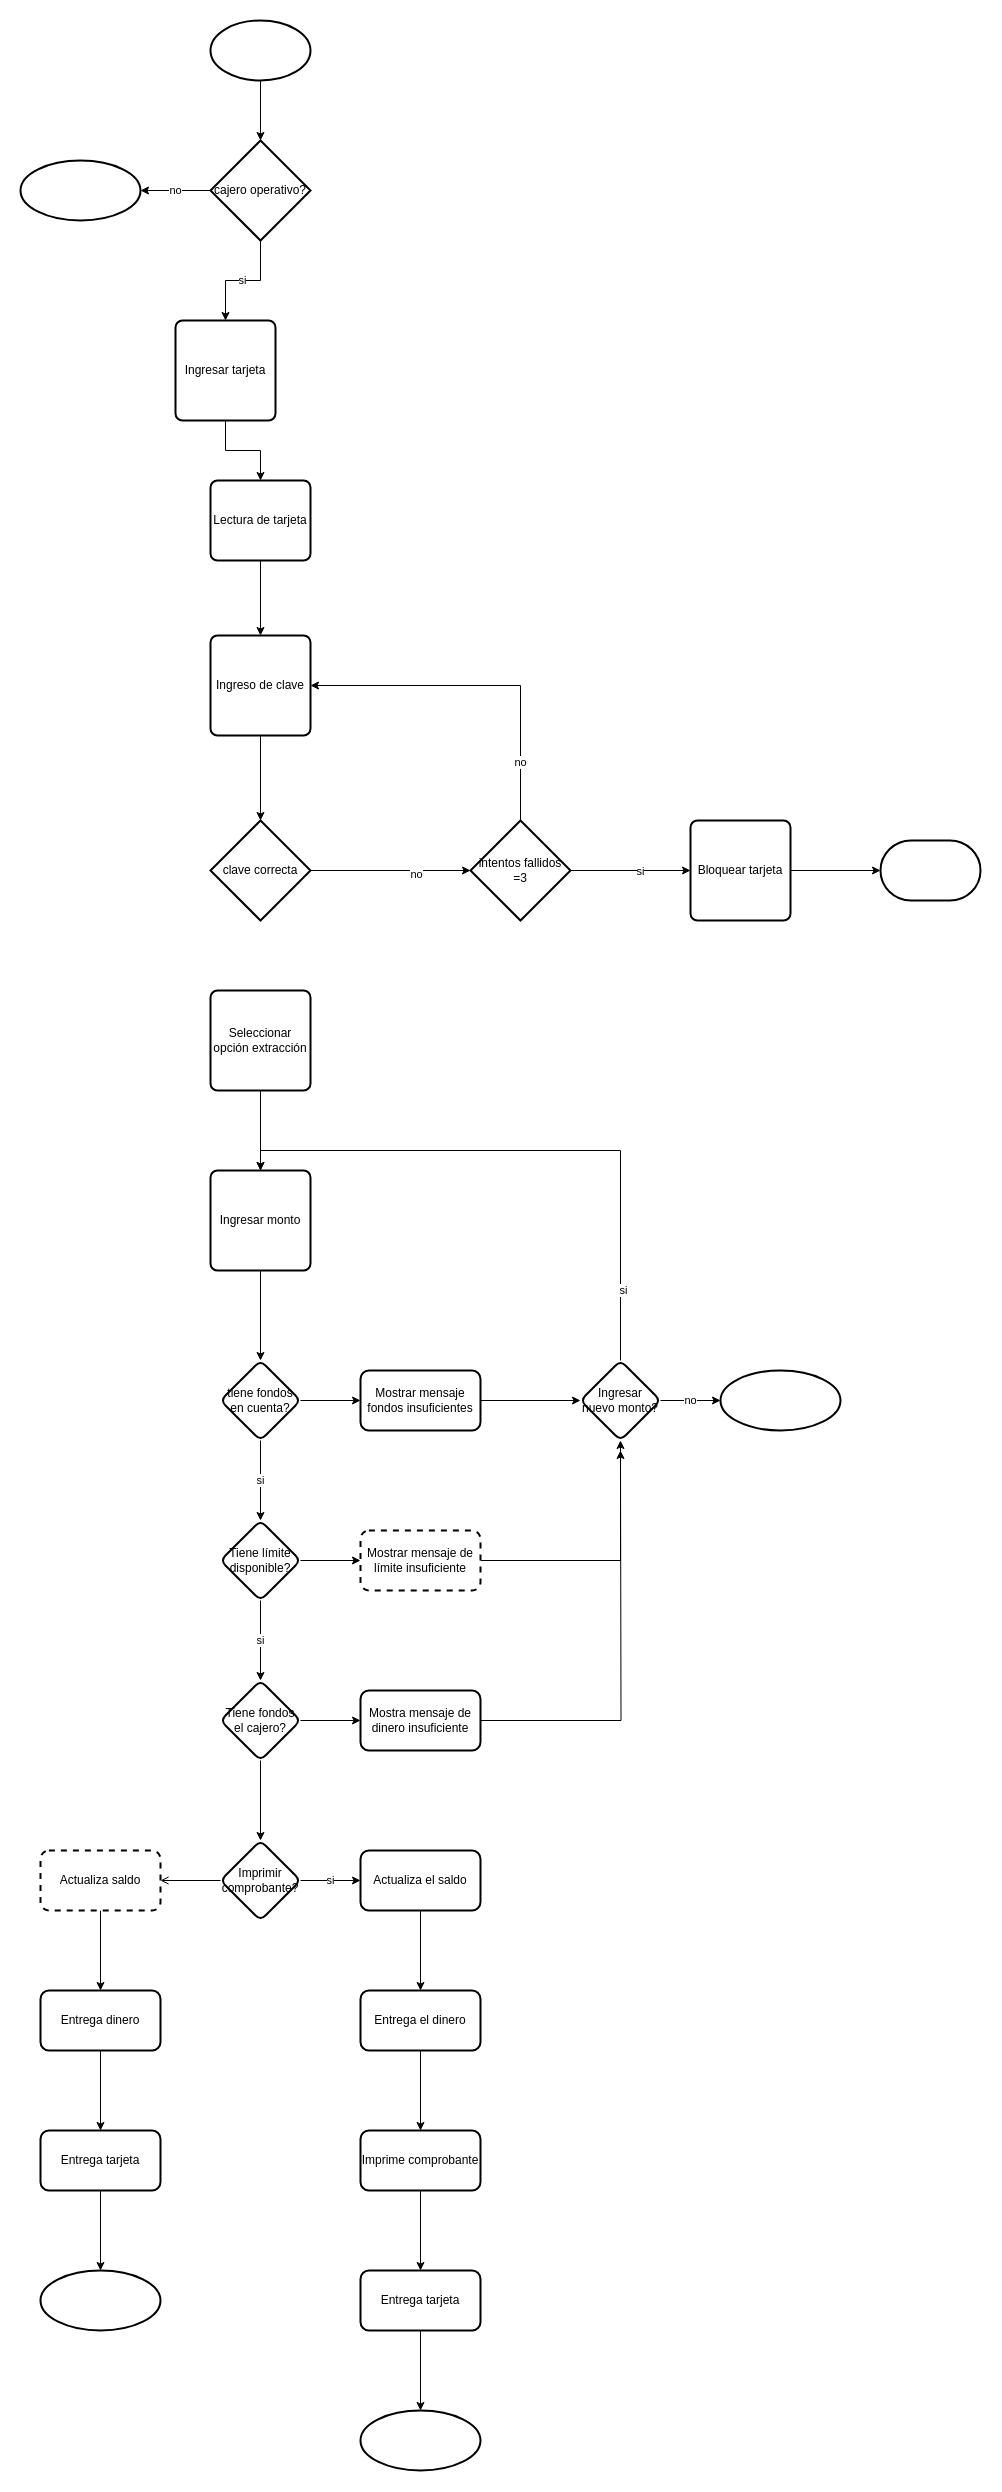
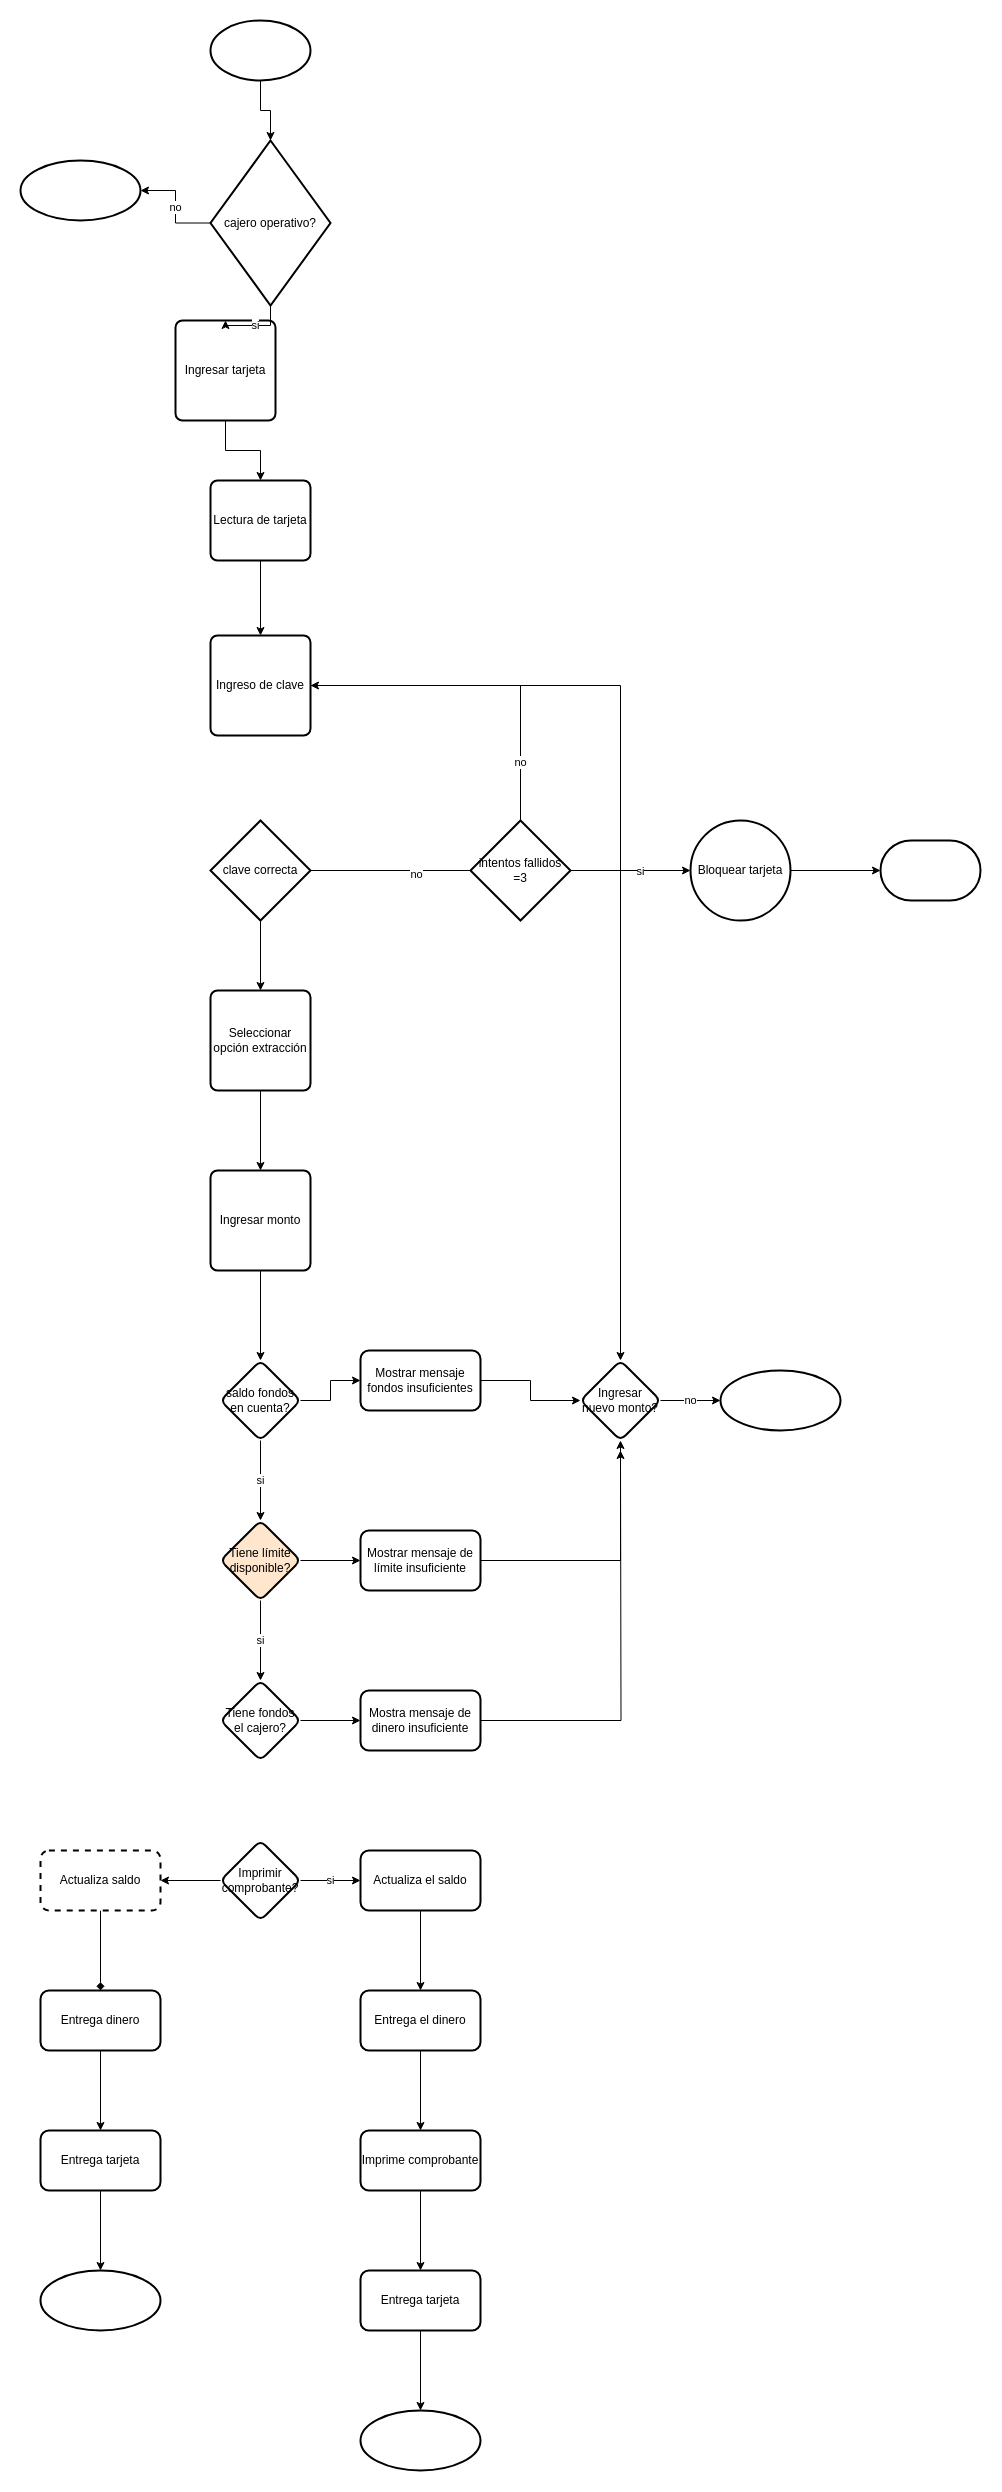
(261, 191) -> (271, 223)
(261, 775) -> (621, 867)
(462, 871) -> (465, 871)
(741, 871) -> (741, 871)
none -> (261, 952)
(441, 1151) -> none
(261, 1401) -> (261, 1401)
(421, 1401) -> (421, 1381)
(261, 1561) -> (261, 1561)
(421, 1561) -> (421, 1561)
(261, 1797) -> none
(166, 1881) -> (168, 1881)
(101, 1982) -> (101, 1982)
